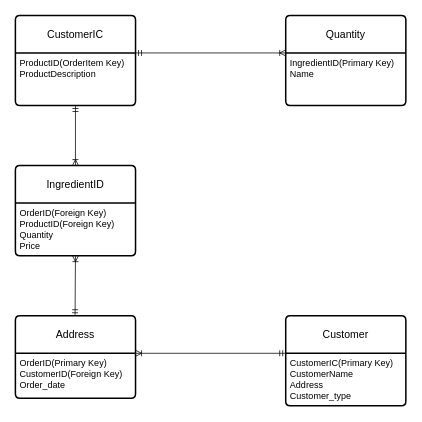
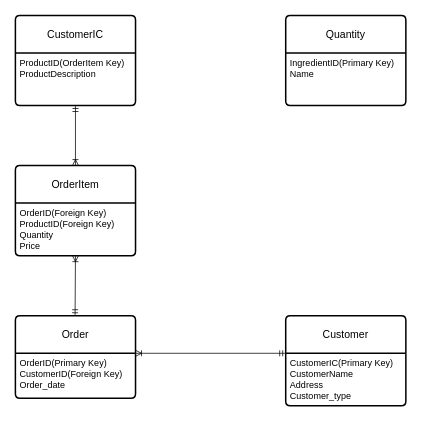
(140, 53) -> none
(75, 184) -> (75, 184)
(75, 334) -> (75, 334)
